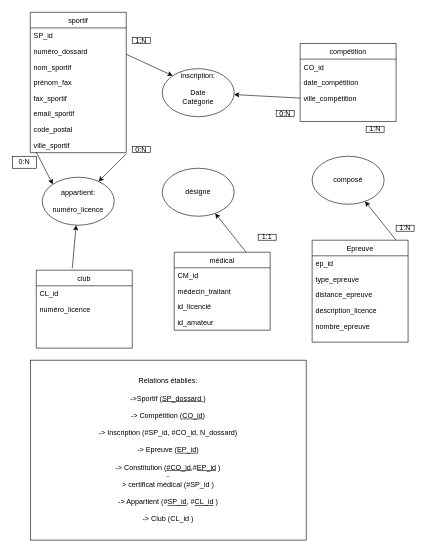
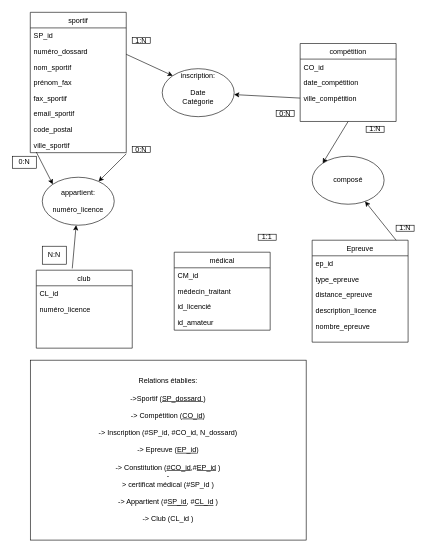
none -> (336, 141)
(198, 192) -> none
(231, 233) -> none
none -> (54, 255)
